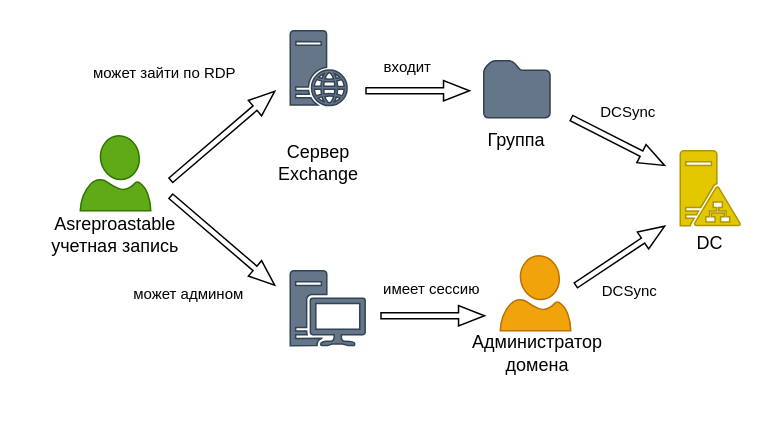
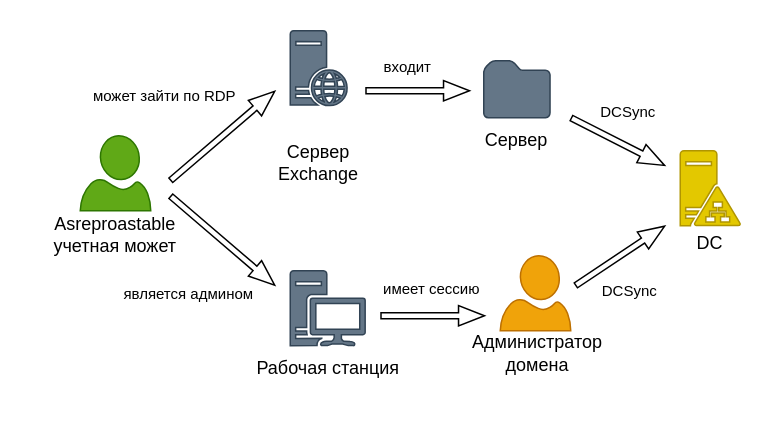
(165, 73) -> (165, 95)
(517, 140) -> (517, 140)
(116, 235) -> (116, 235)
(189, 293) -> (189, 293)
none -> (328, 368)
